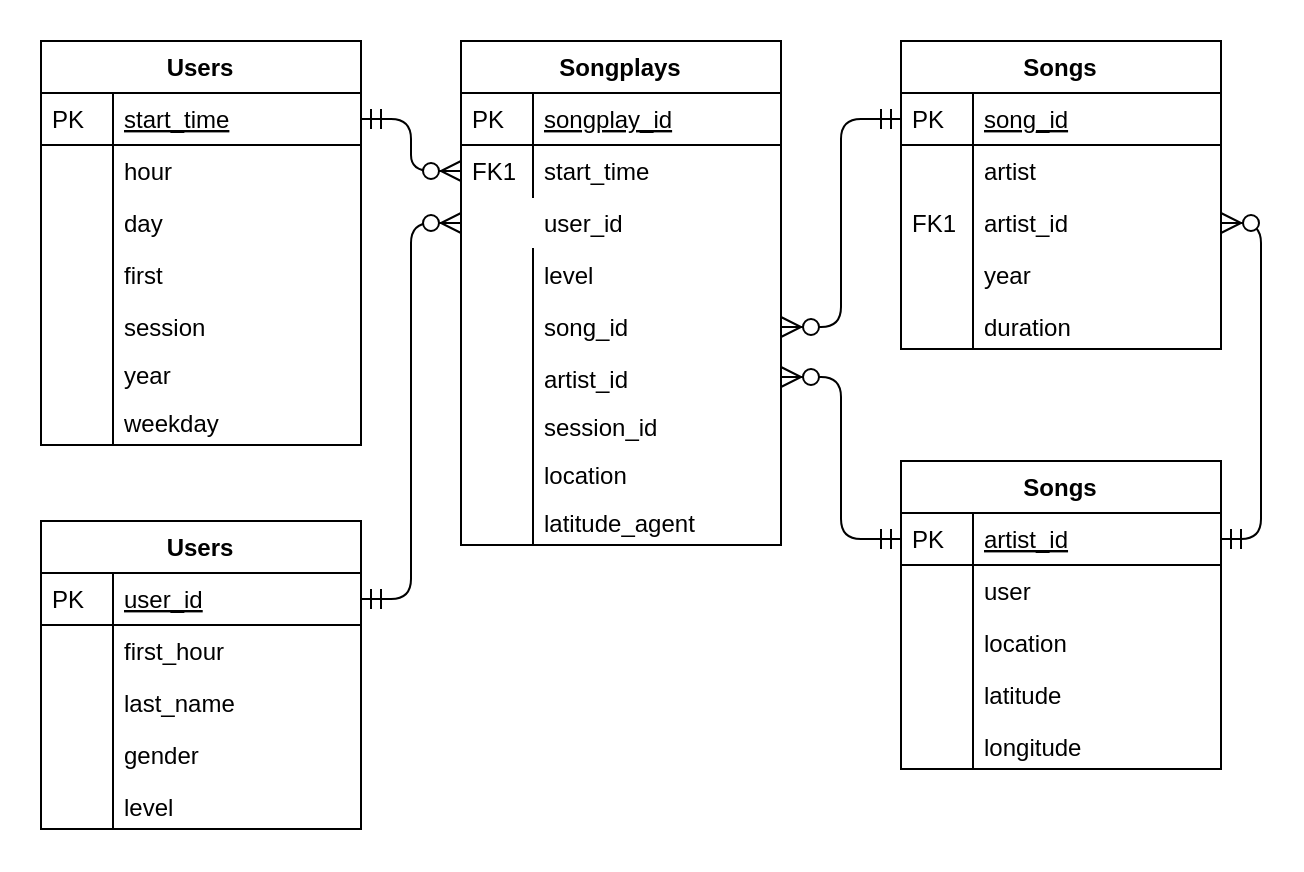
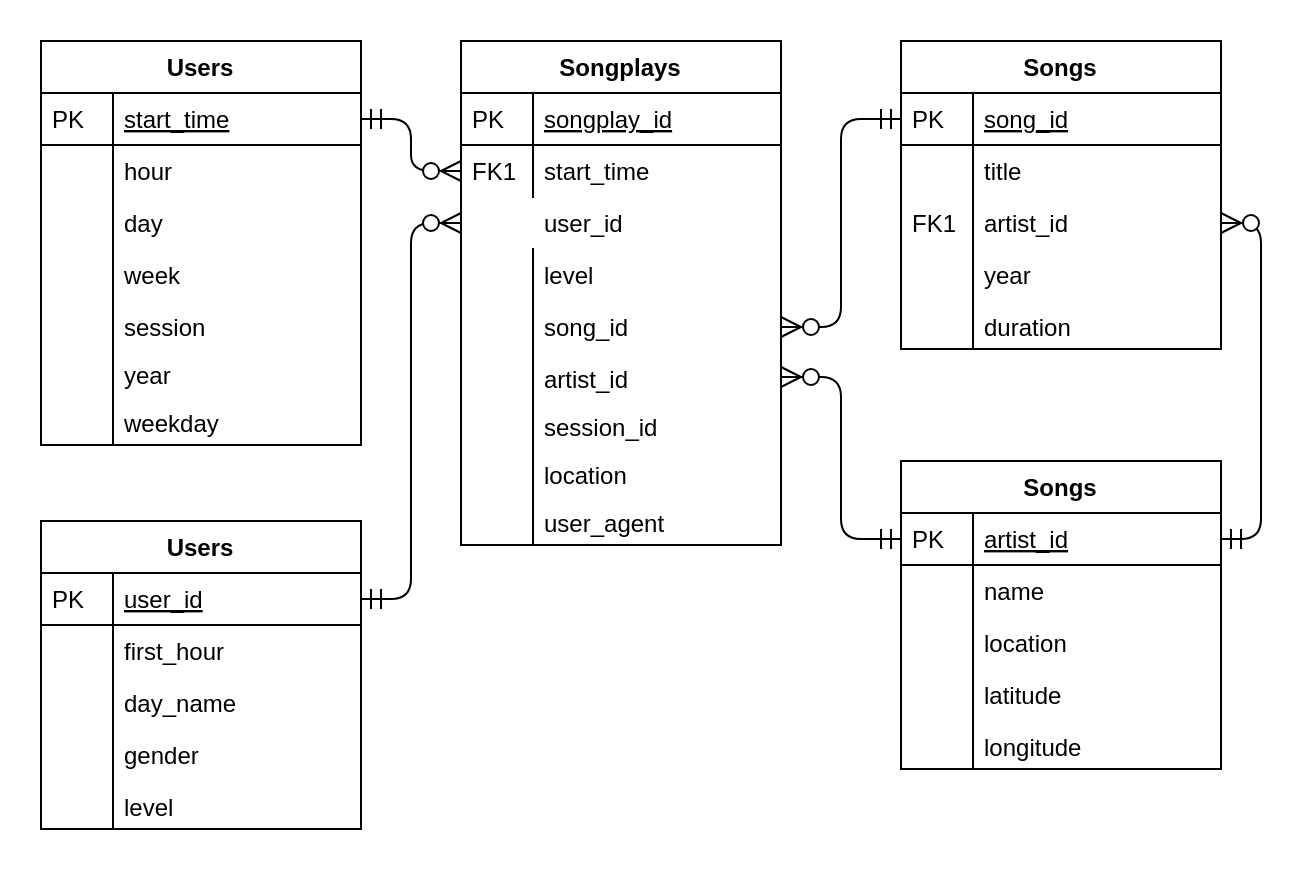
(1021, 172) -> (1011, 172)
(154, 276) -> (151, 276)
(632, 524) -> (611, 524)
(1011, 592) -> (1011, 592)
(181, 704) -> (178, 704)
